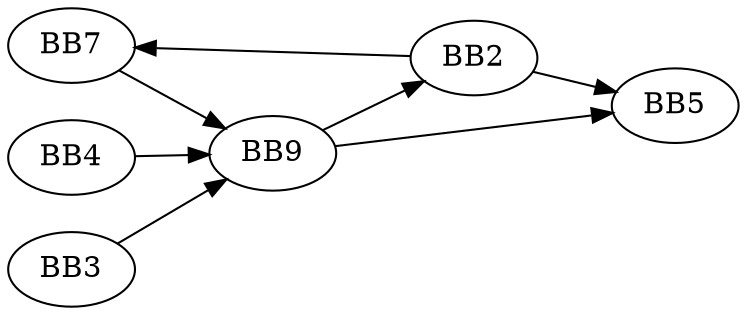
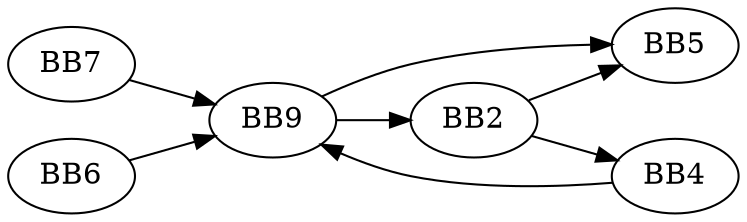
(283, 52) -> (564, 145)
(72, 269) -> (72, 176)
